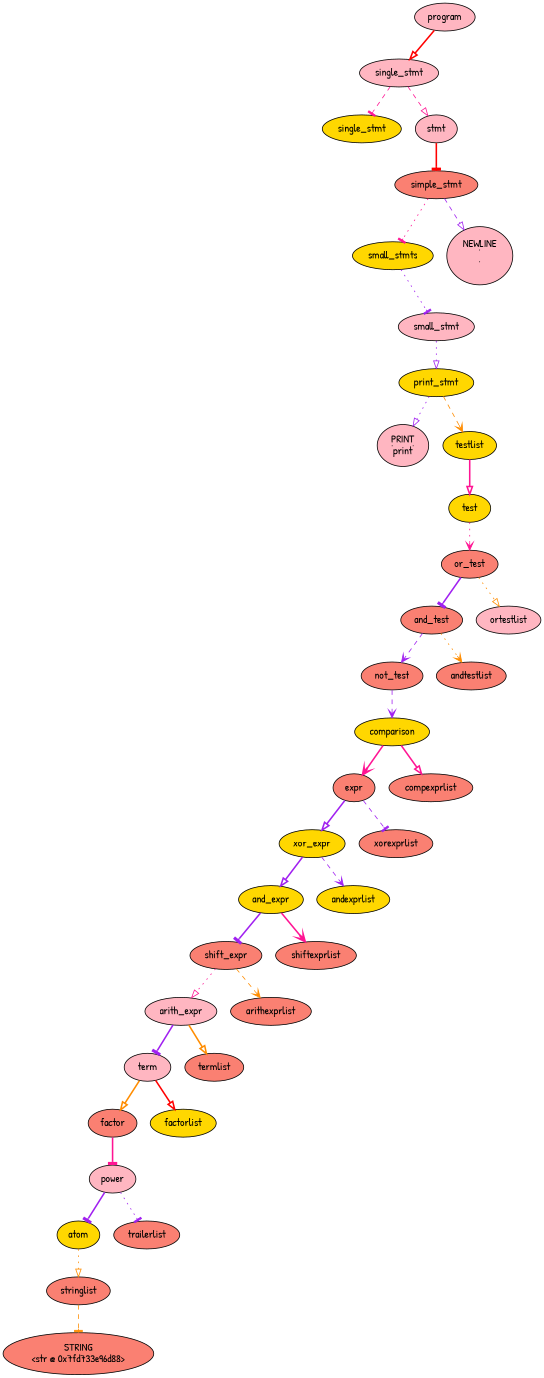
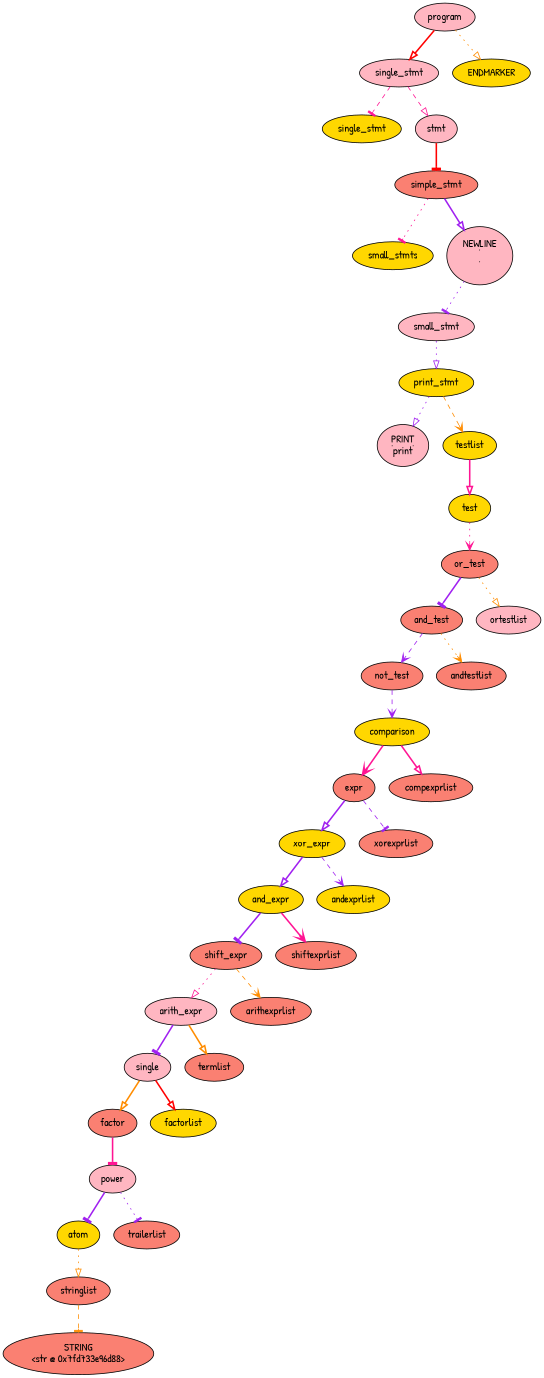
none -> (491, 73)
(452, 211) -> (452, 211)
(414, 290) -> (456, 295)
(148, 1067) -> (148, 1067)
